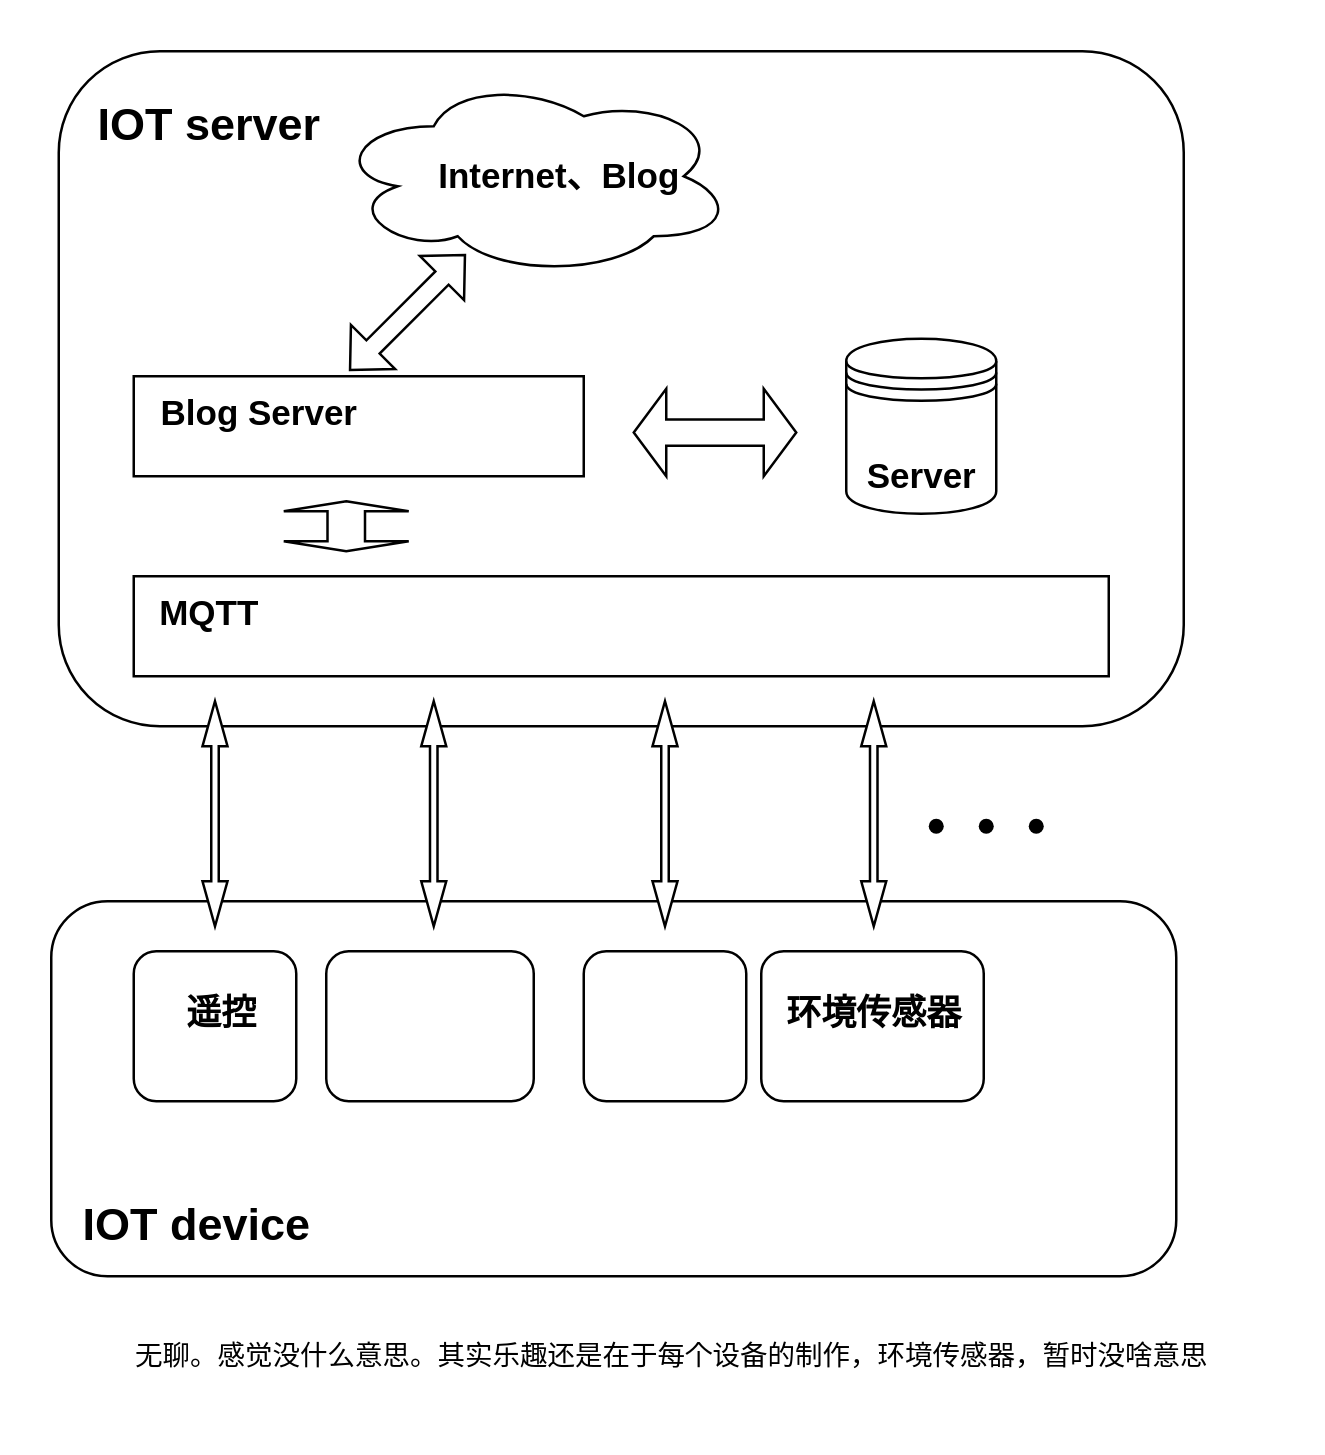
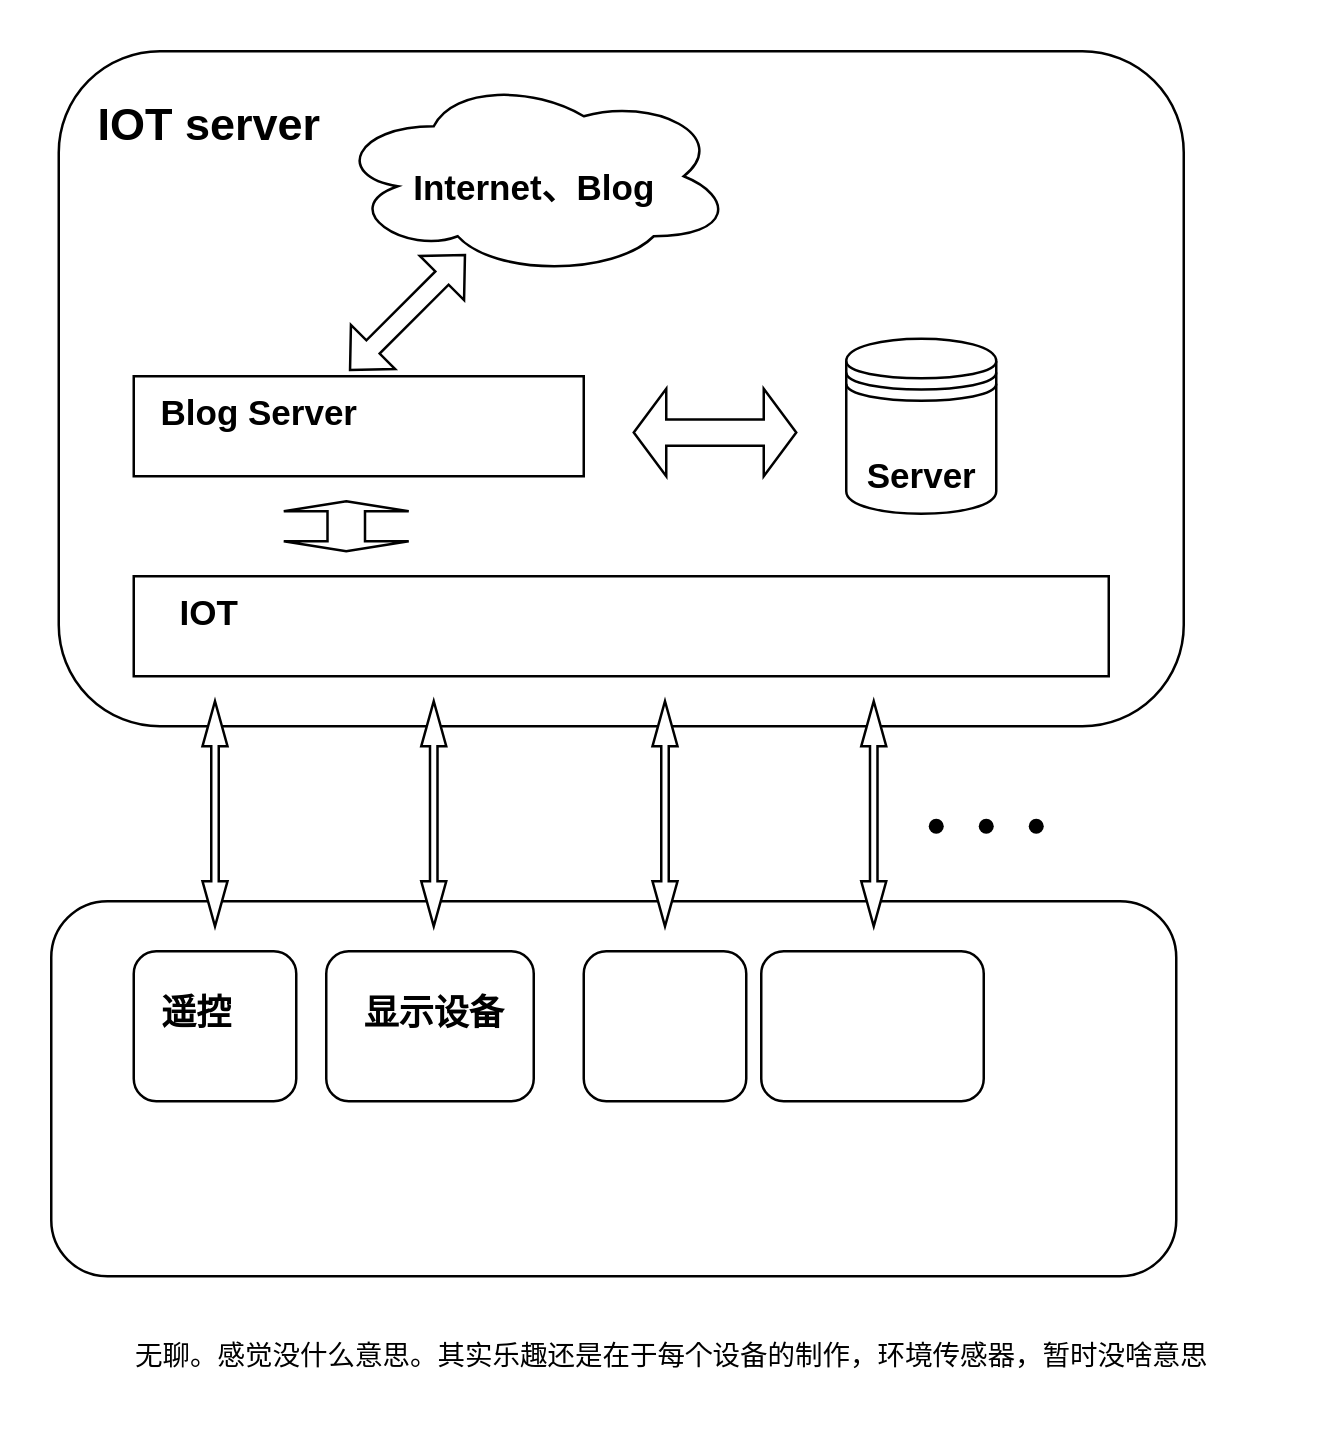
(559, 176) -> (534, 189)
(210, 614) -> (210, 614)
(221, 1014) -> (196, 1014)
none -> (434, 1014)
(874, 1014) -> none
(196, 1226) -> none
